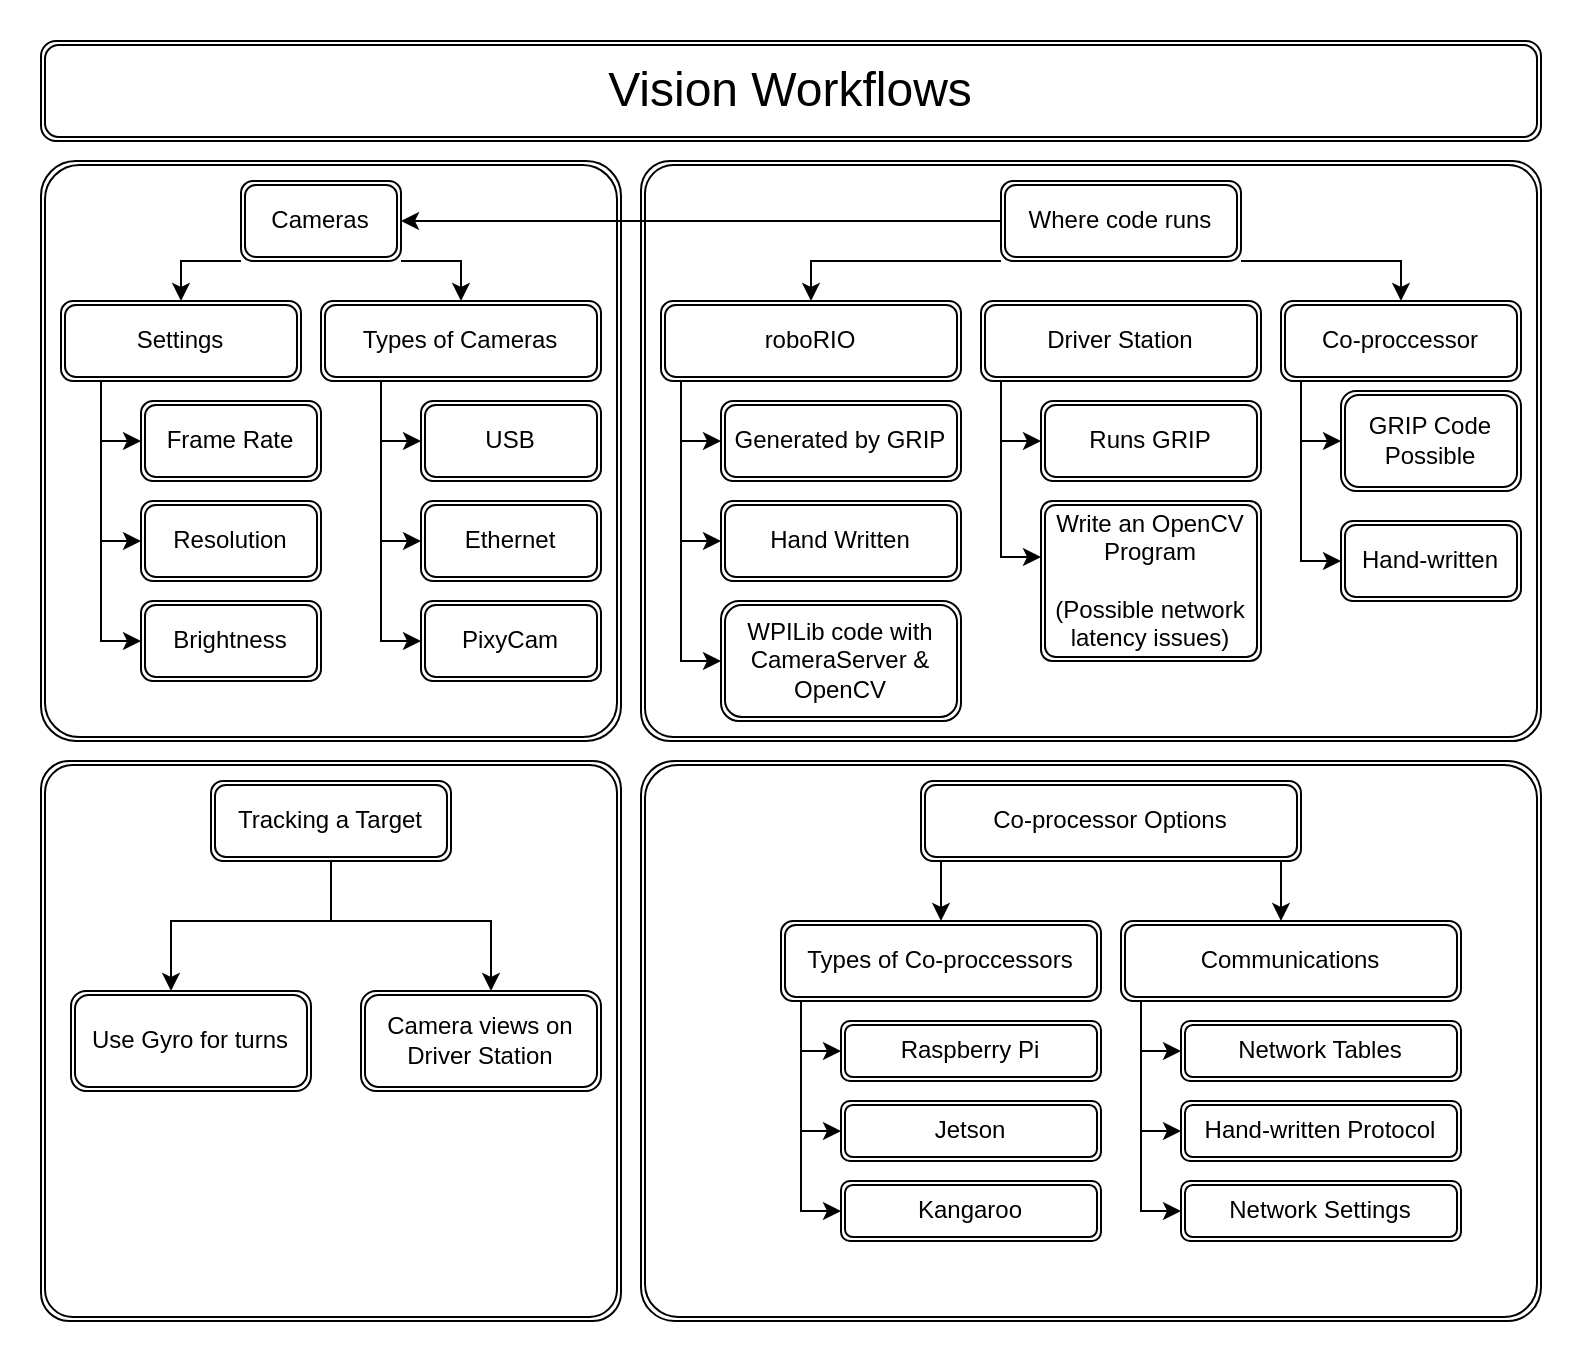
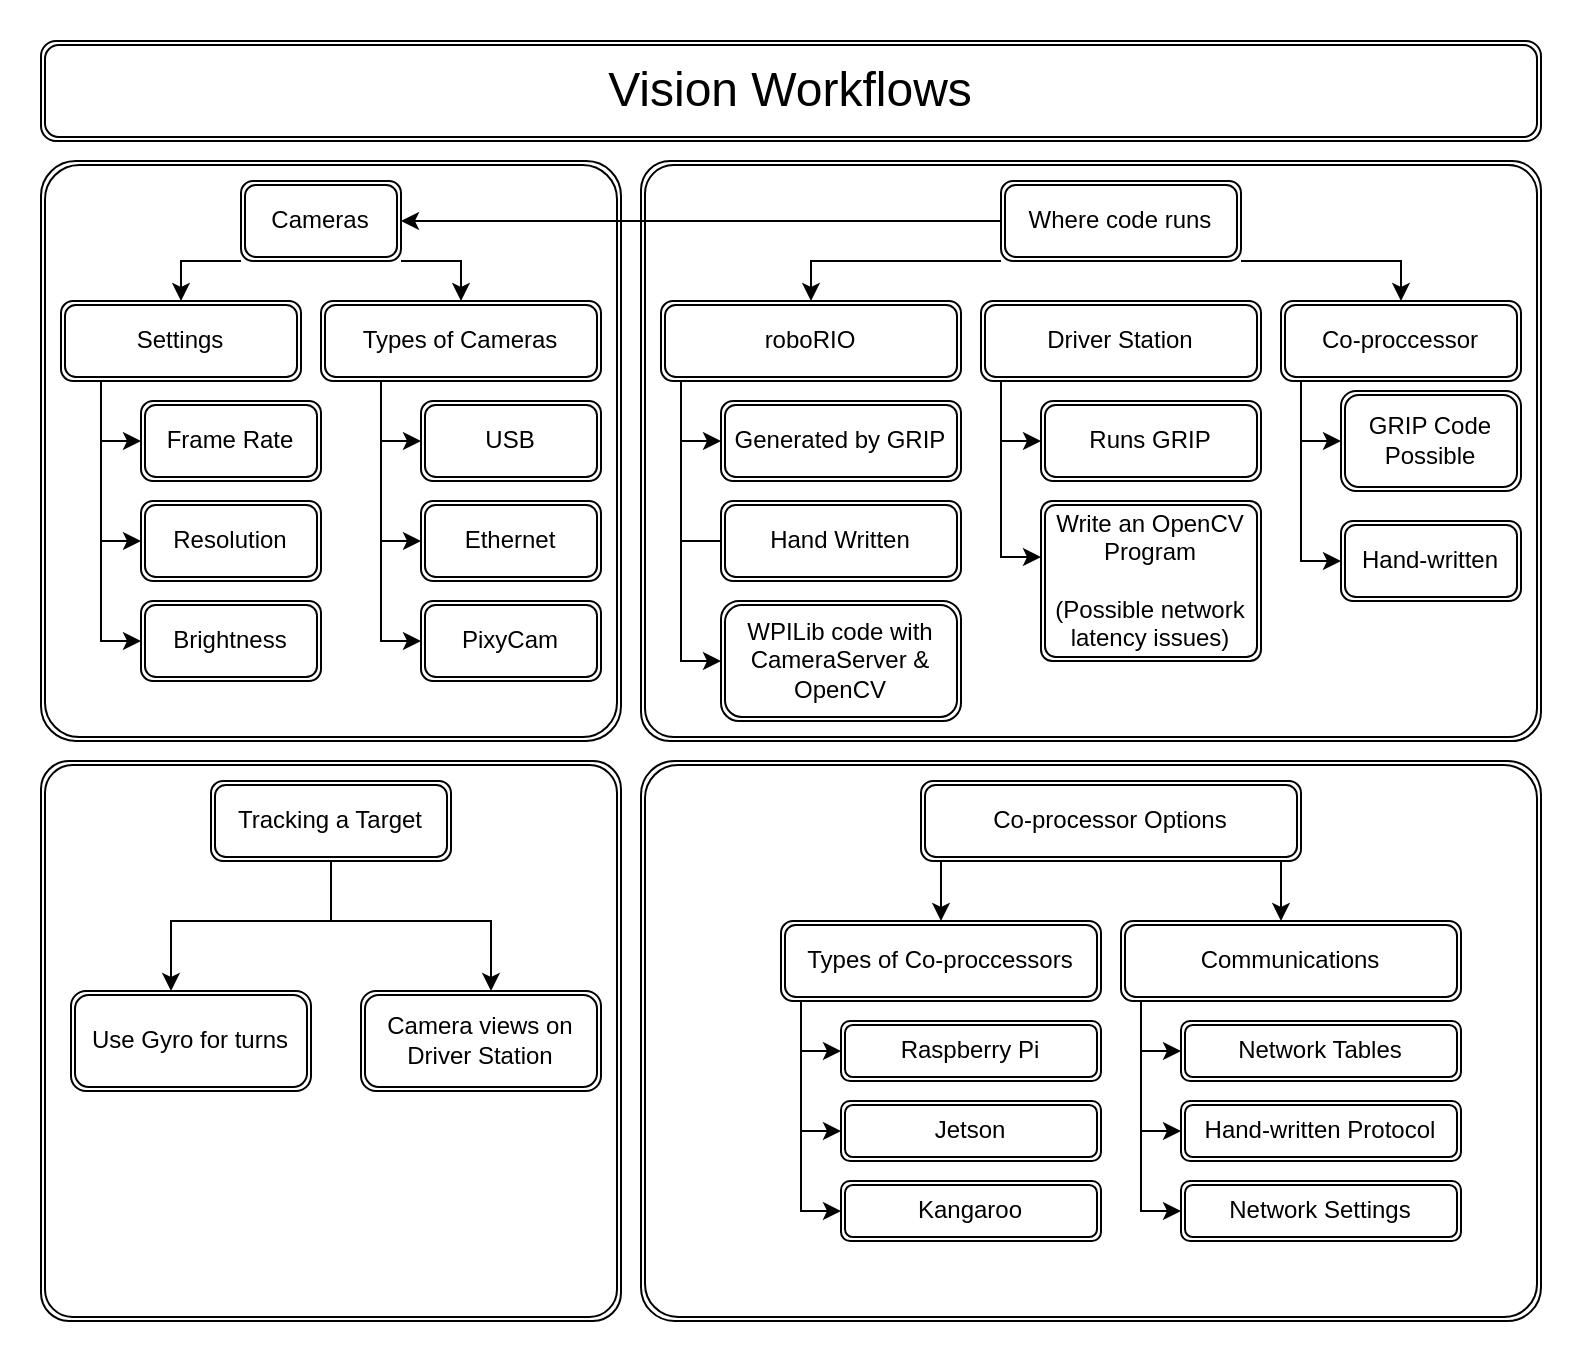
(706, 541) -> (711, 541)
